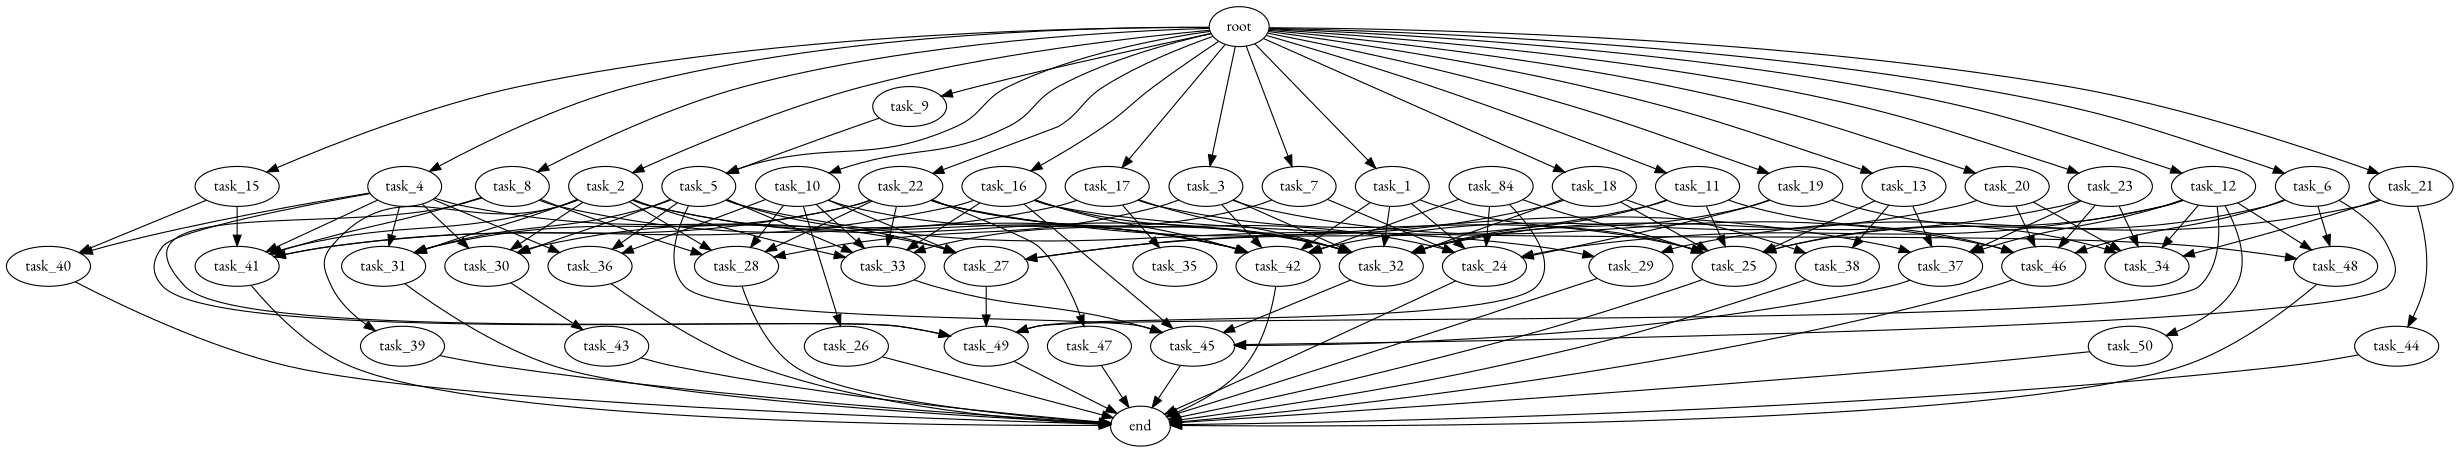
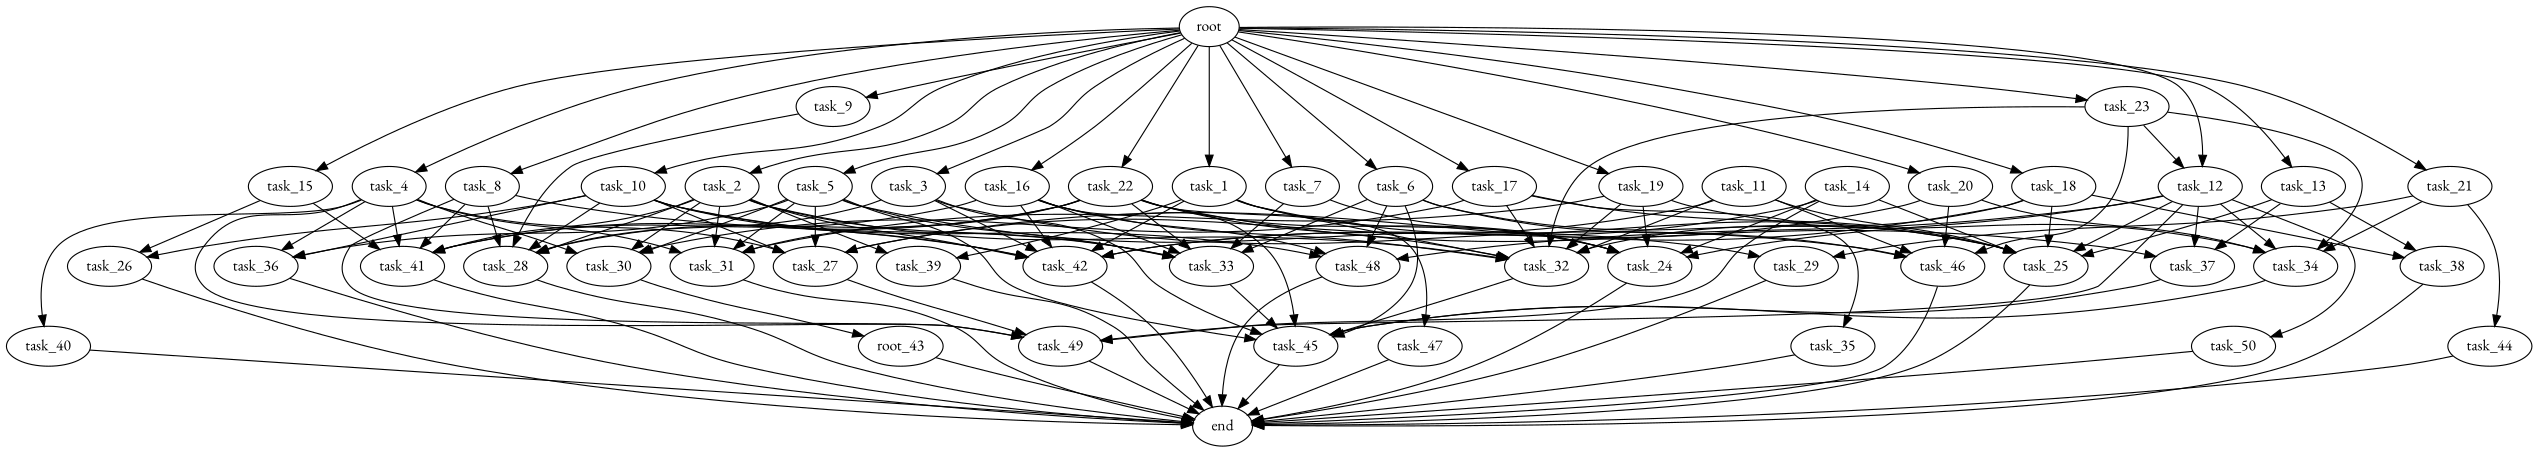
(1463, 97) -> none
(808, 143) -> (641, 146)
(1491, 186) -> (1847, 186)
none -> (1338, 212)
none -> (1178, 217)
(2046, 217) -> (2160, 142)
(148, 224) -> (205, 224)
(1288, 224) -> (1134, 260)
none -> (1075, 231)
none -> (981, 233)
none -> (1943, 317)
(607, 346) -> (901, 346)
none -> (1530, 392)
